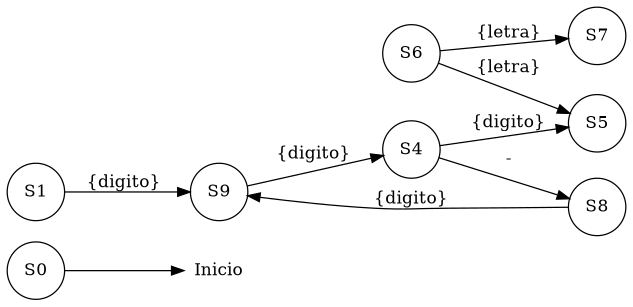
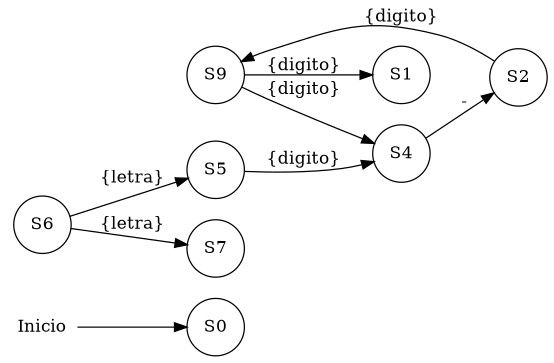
(498, 137) -> (303, 172)
(121, 192) -> (302, 75)
(597, 207) -> (518, 77)
(118, 271) -> (126, 327)
